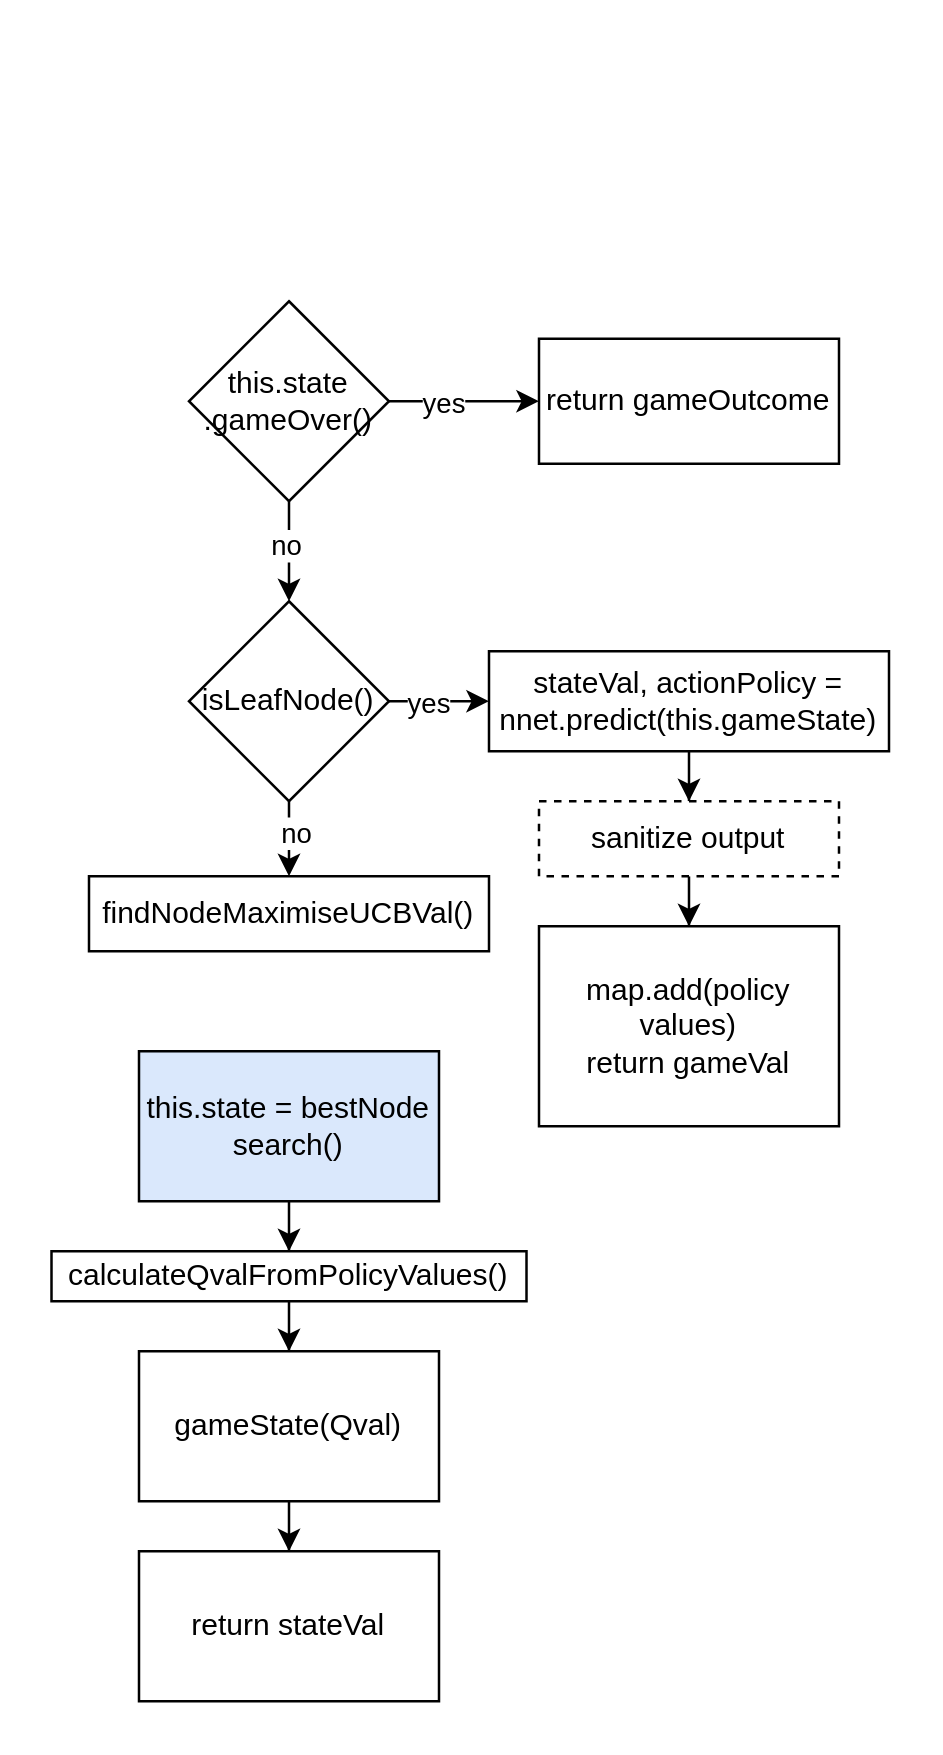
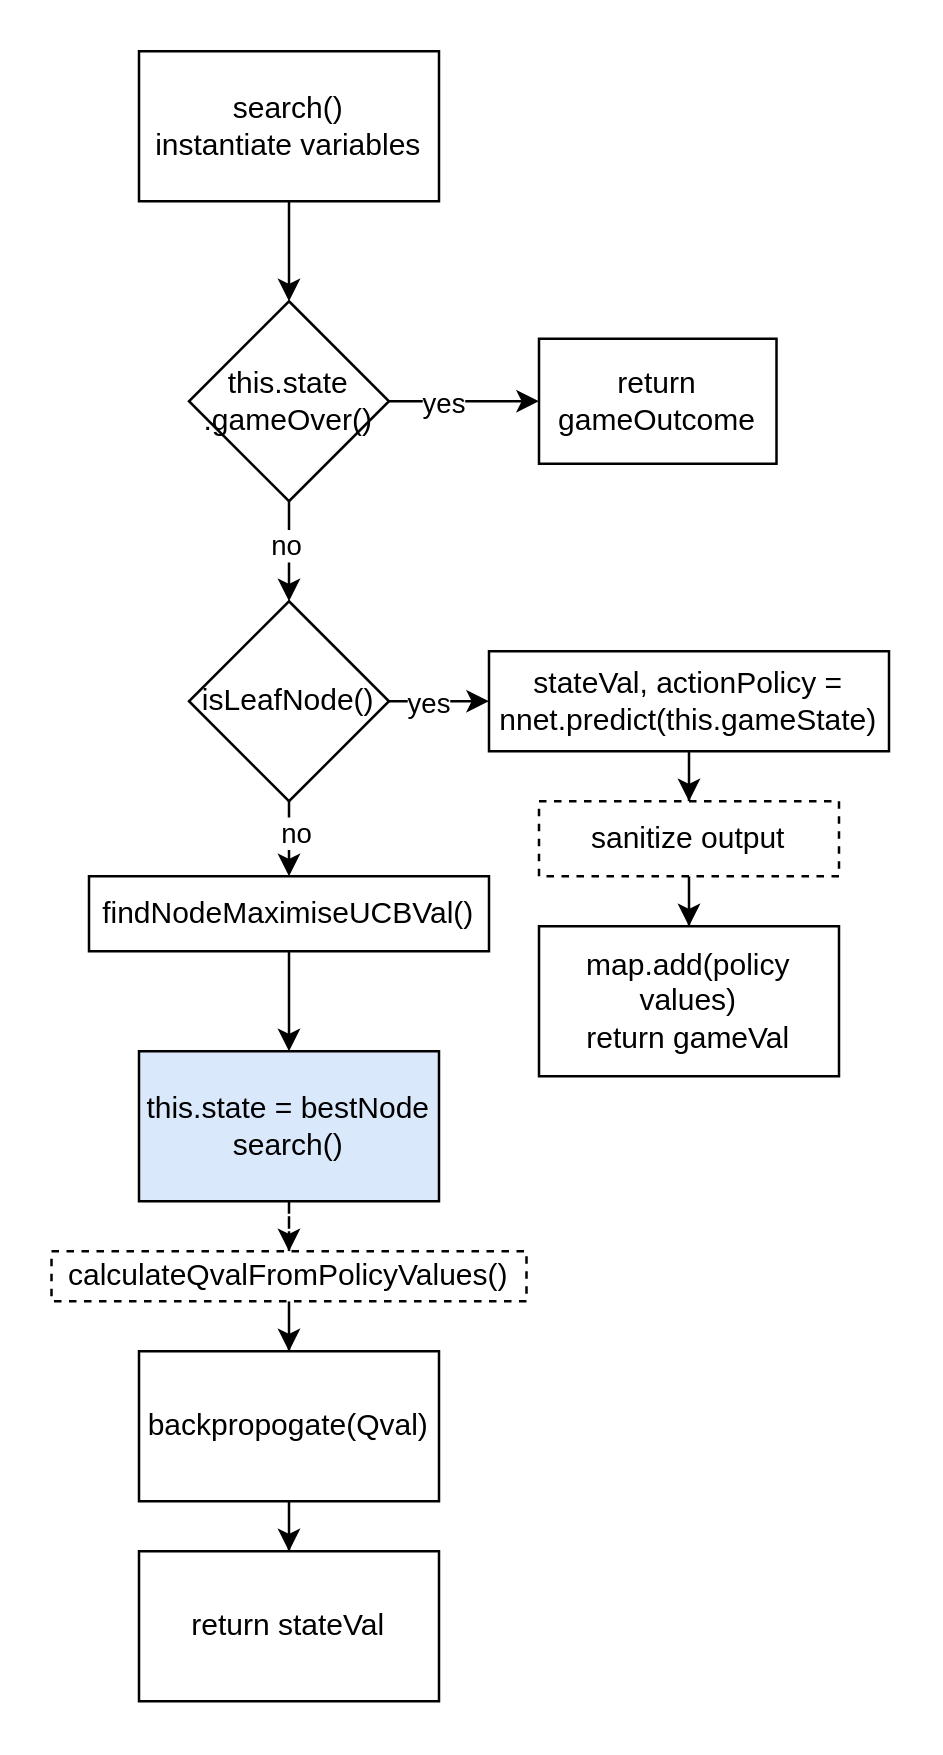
none -> (289, 126)
none -> (289, 243)
(689, 401) -> (658, 401)
none -> (289, 993)
(689, 1026) -> (689, 1001)
(289, 1251) -> (289, 1251)
(289, 1276) -> (289, 1276)
(289, 1426) -> (289, 1426)
